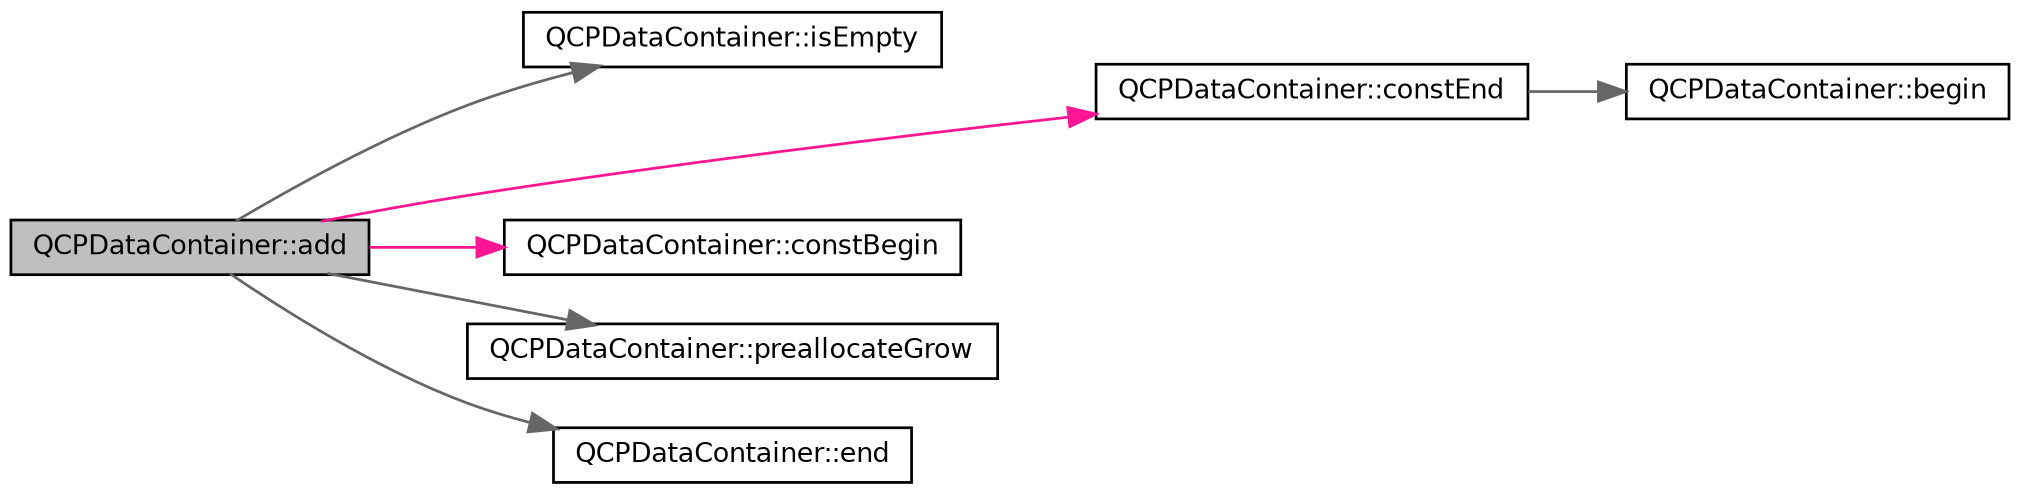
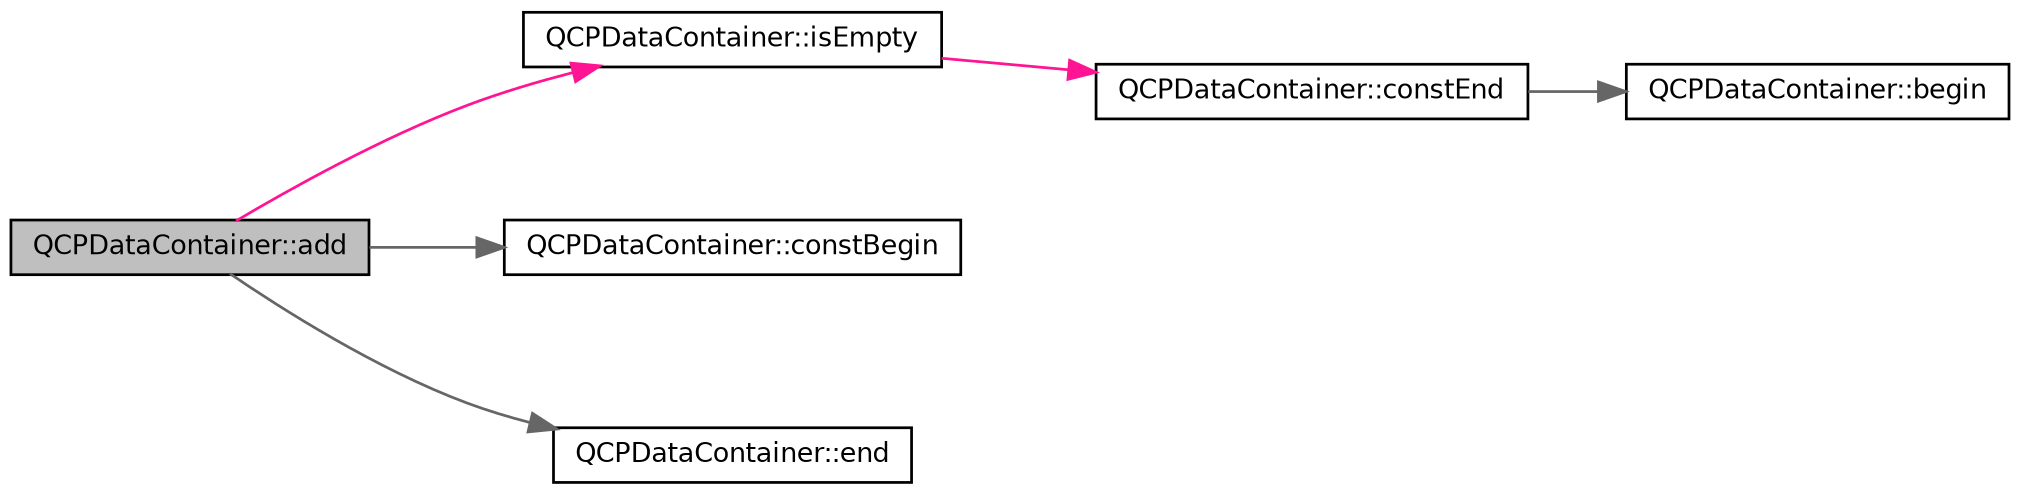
(399, 134) -> (399, 134)
(694, 163) -> (1005, 64)
(423, 247) -> (423, 247)
(733, 351) -> none
